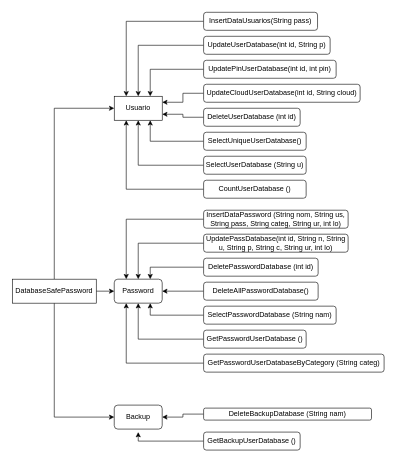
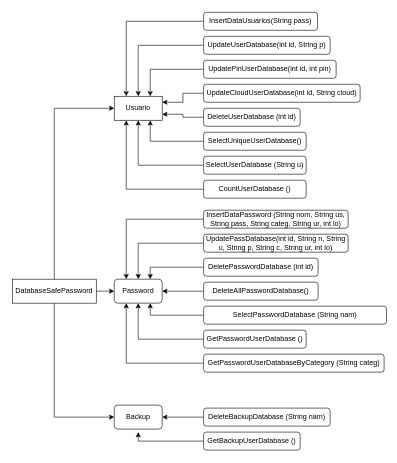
(270, 315) -> (295, 315)
(288, 414) -> (267, 417)
